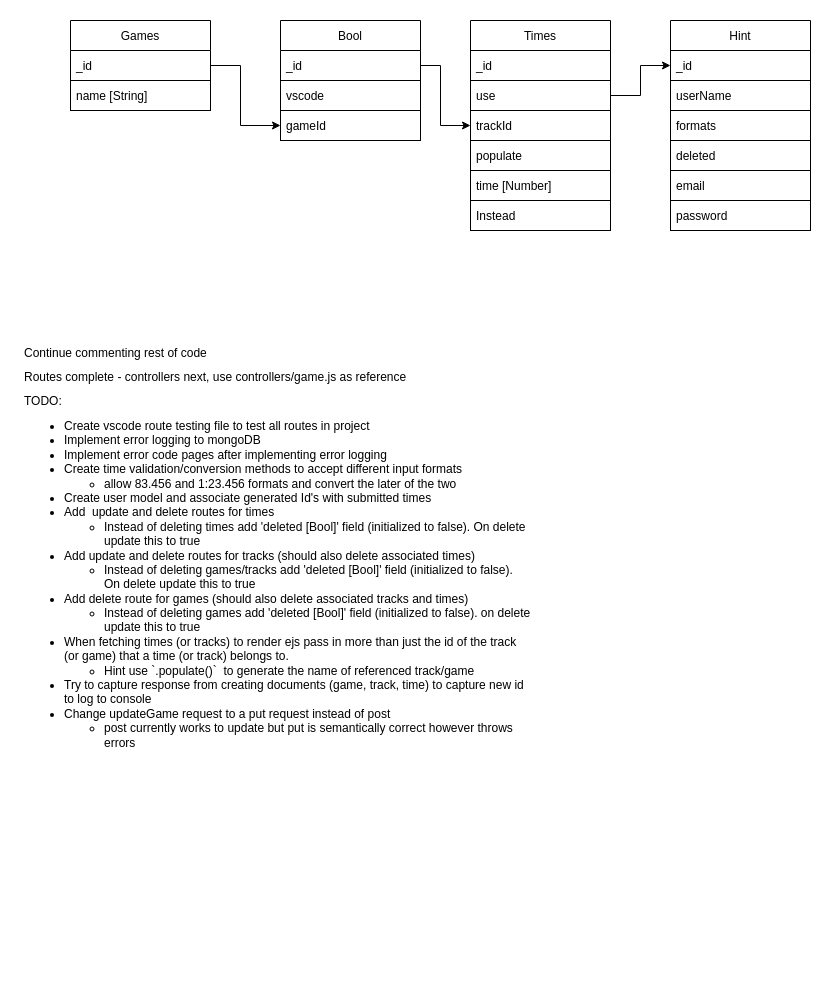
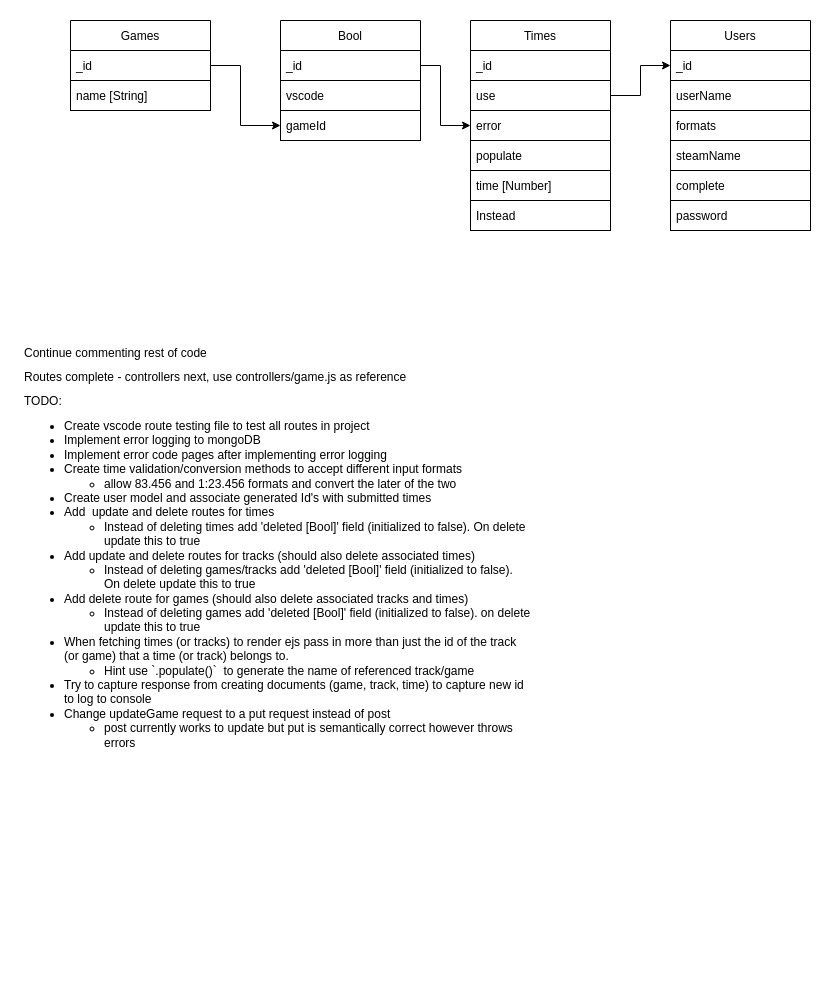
(740, 36) -> (740, 36)
(500, 126) -> (493, 126)
(698, 156) -> (706, 156)
(690, 186) -> (701, 186)
